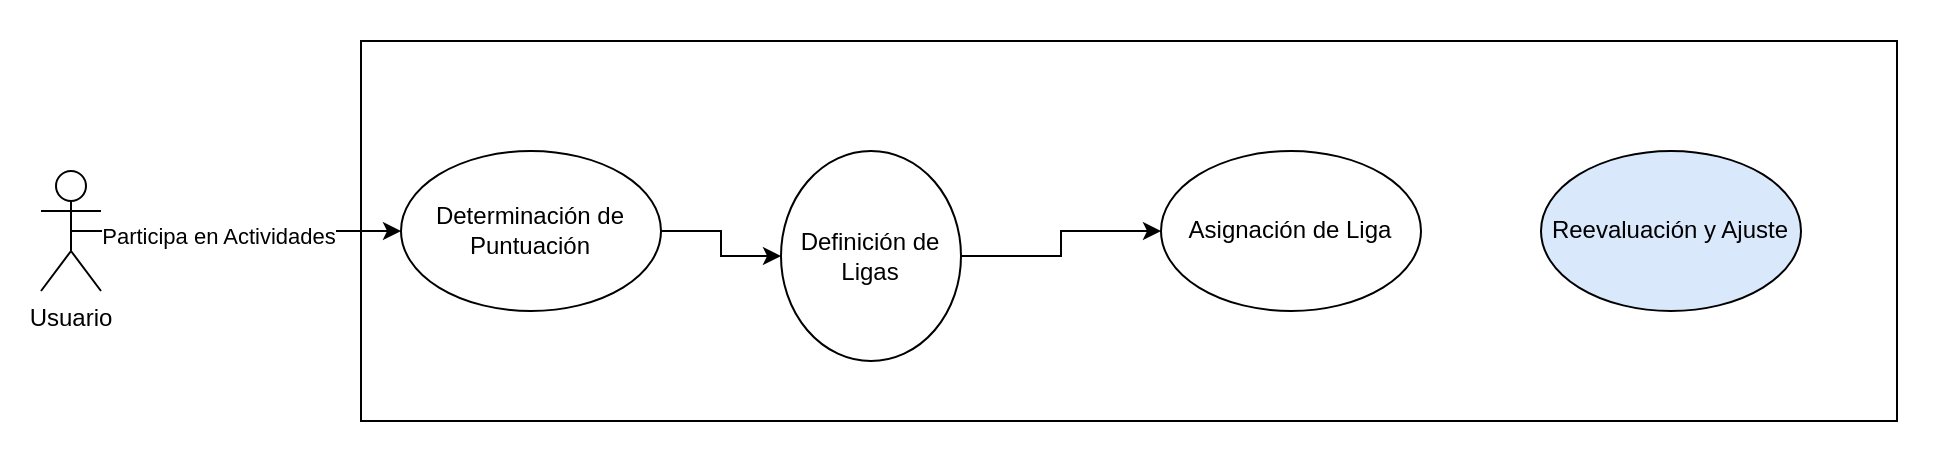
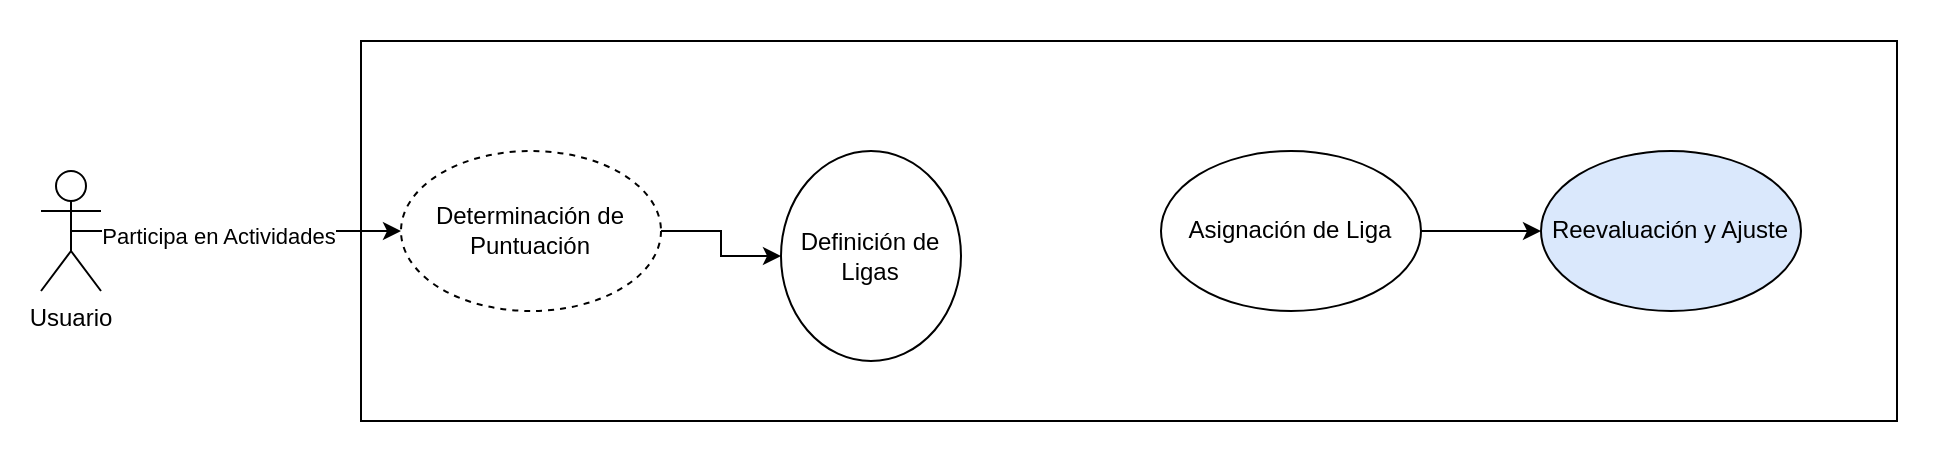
(531, 231) -> (531, 231)
none -> (1474, 231)
(1061, 250) -> none
